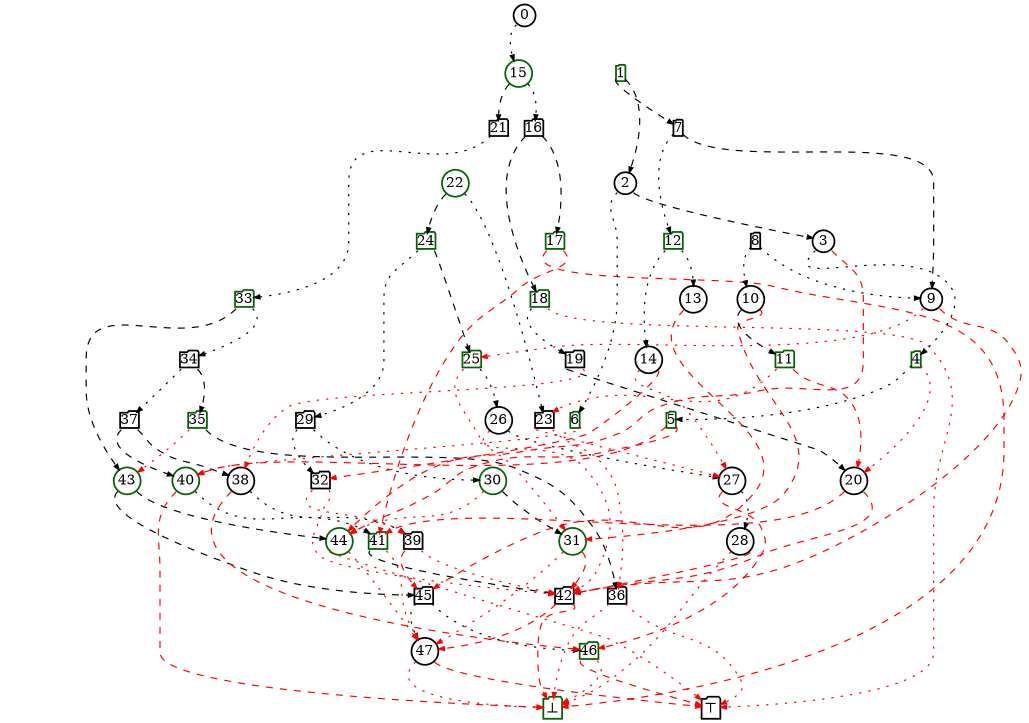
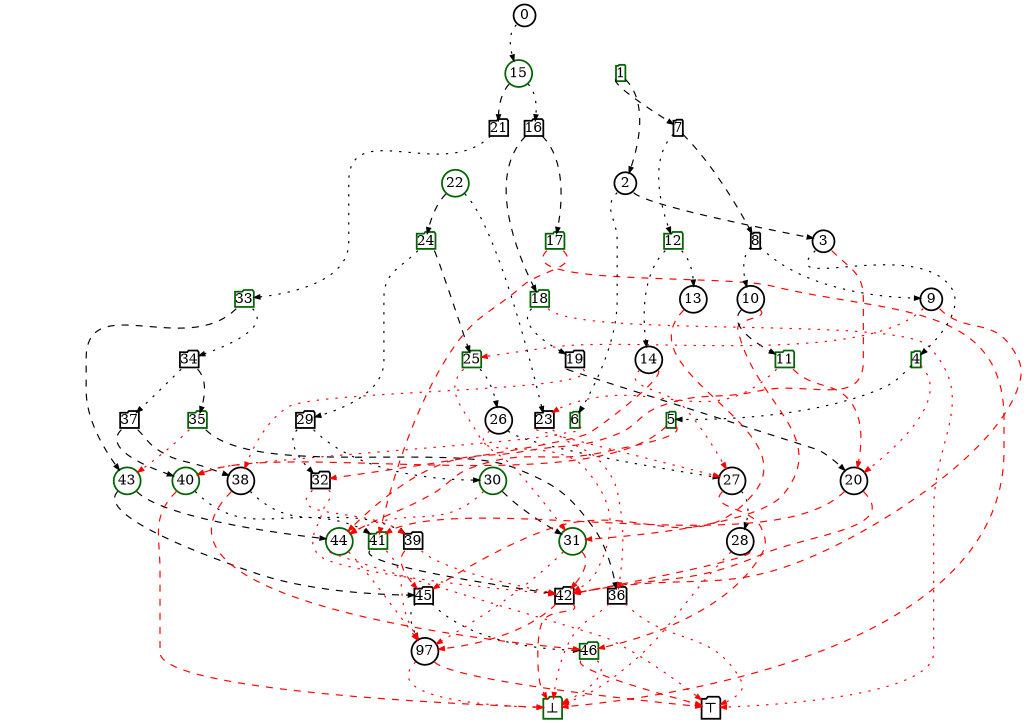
(863, 153) -> (719, 179)
(425, 651) -> (425, 651)
